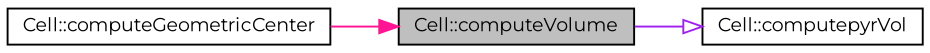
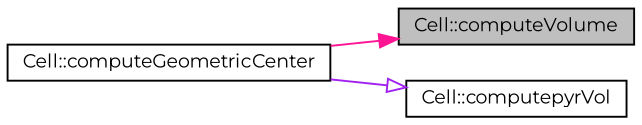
(659, 27) -> (359, 82)
